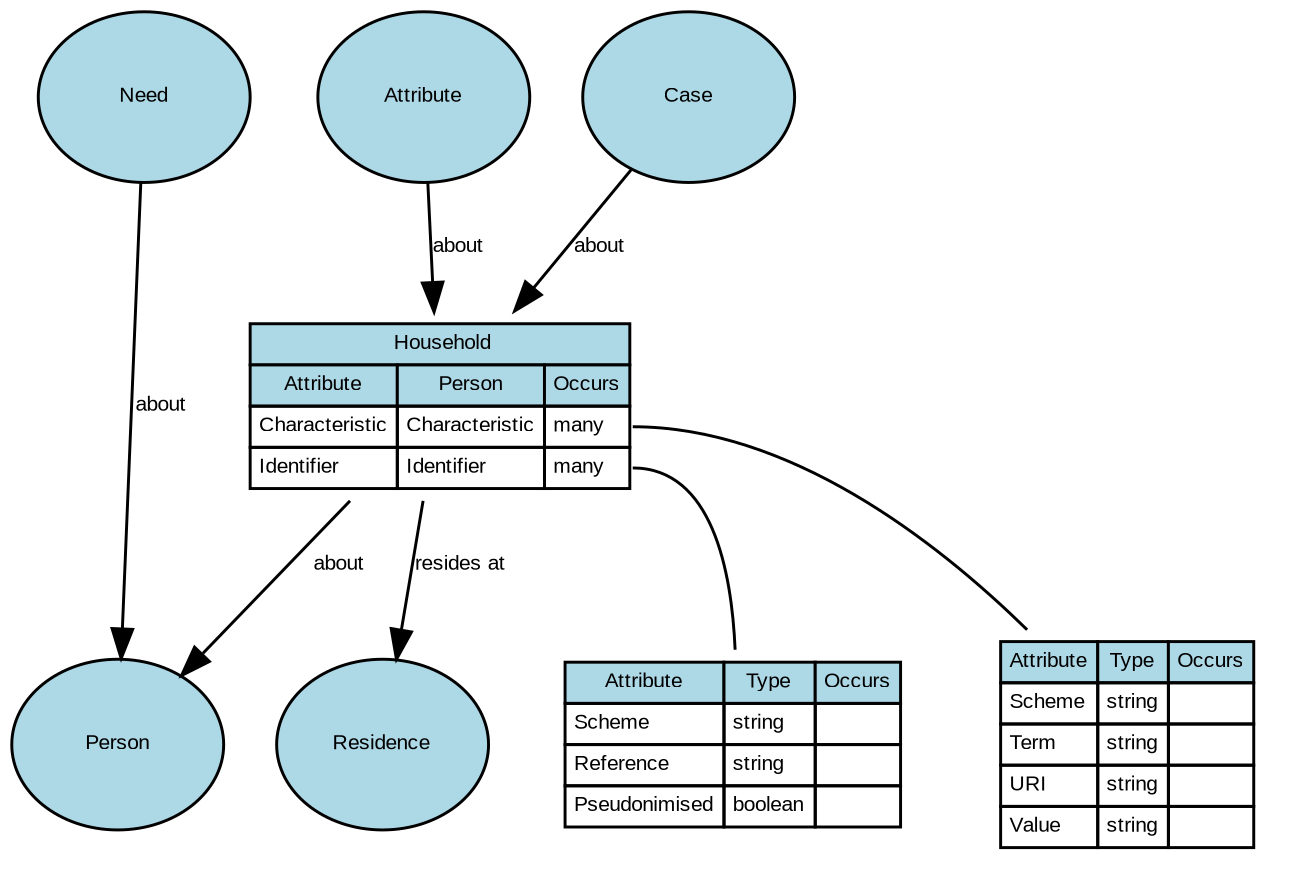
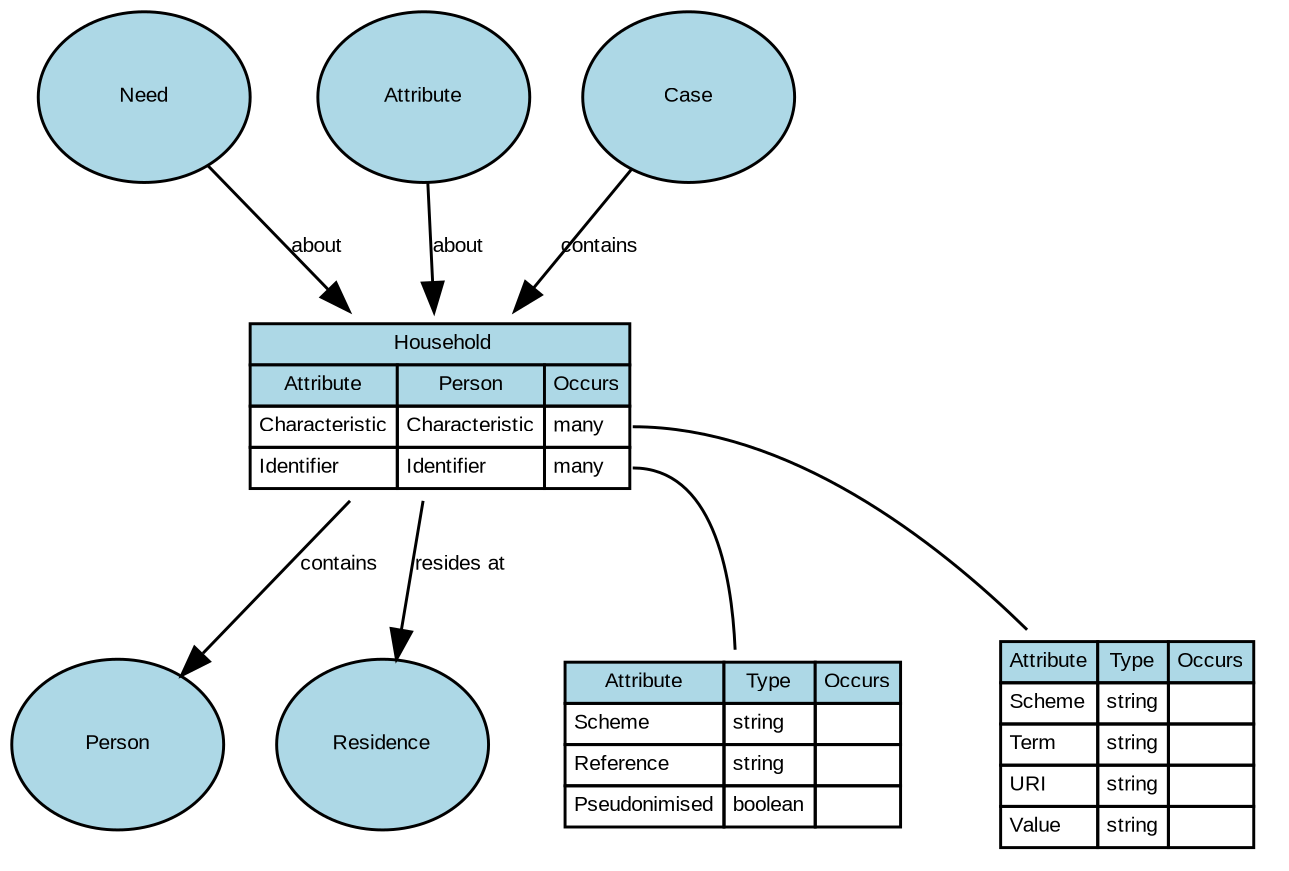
(600, 247) -> (600, 247)
(132, 406) -> (268, 228)
(340, 565) -> (340, 565)
